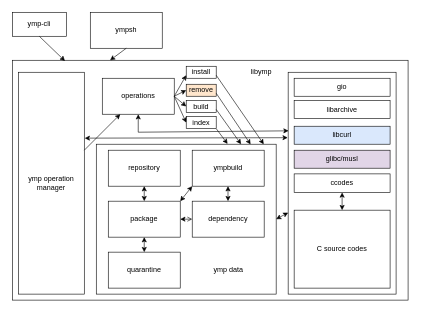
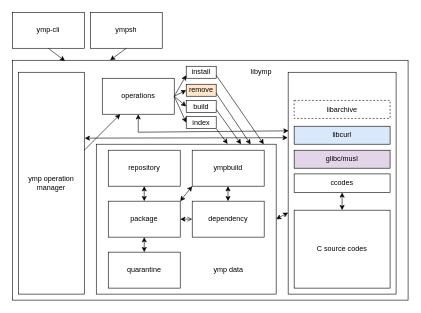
(39, 24) -> (48, 30)
(342, 87) -> none
(342, 110) -> (342, 110)
